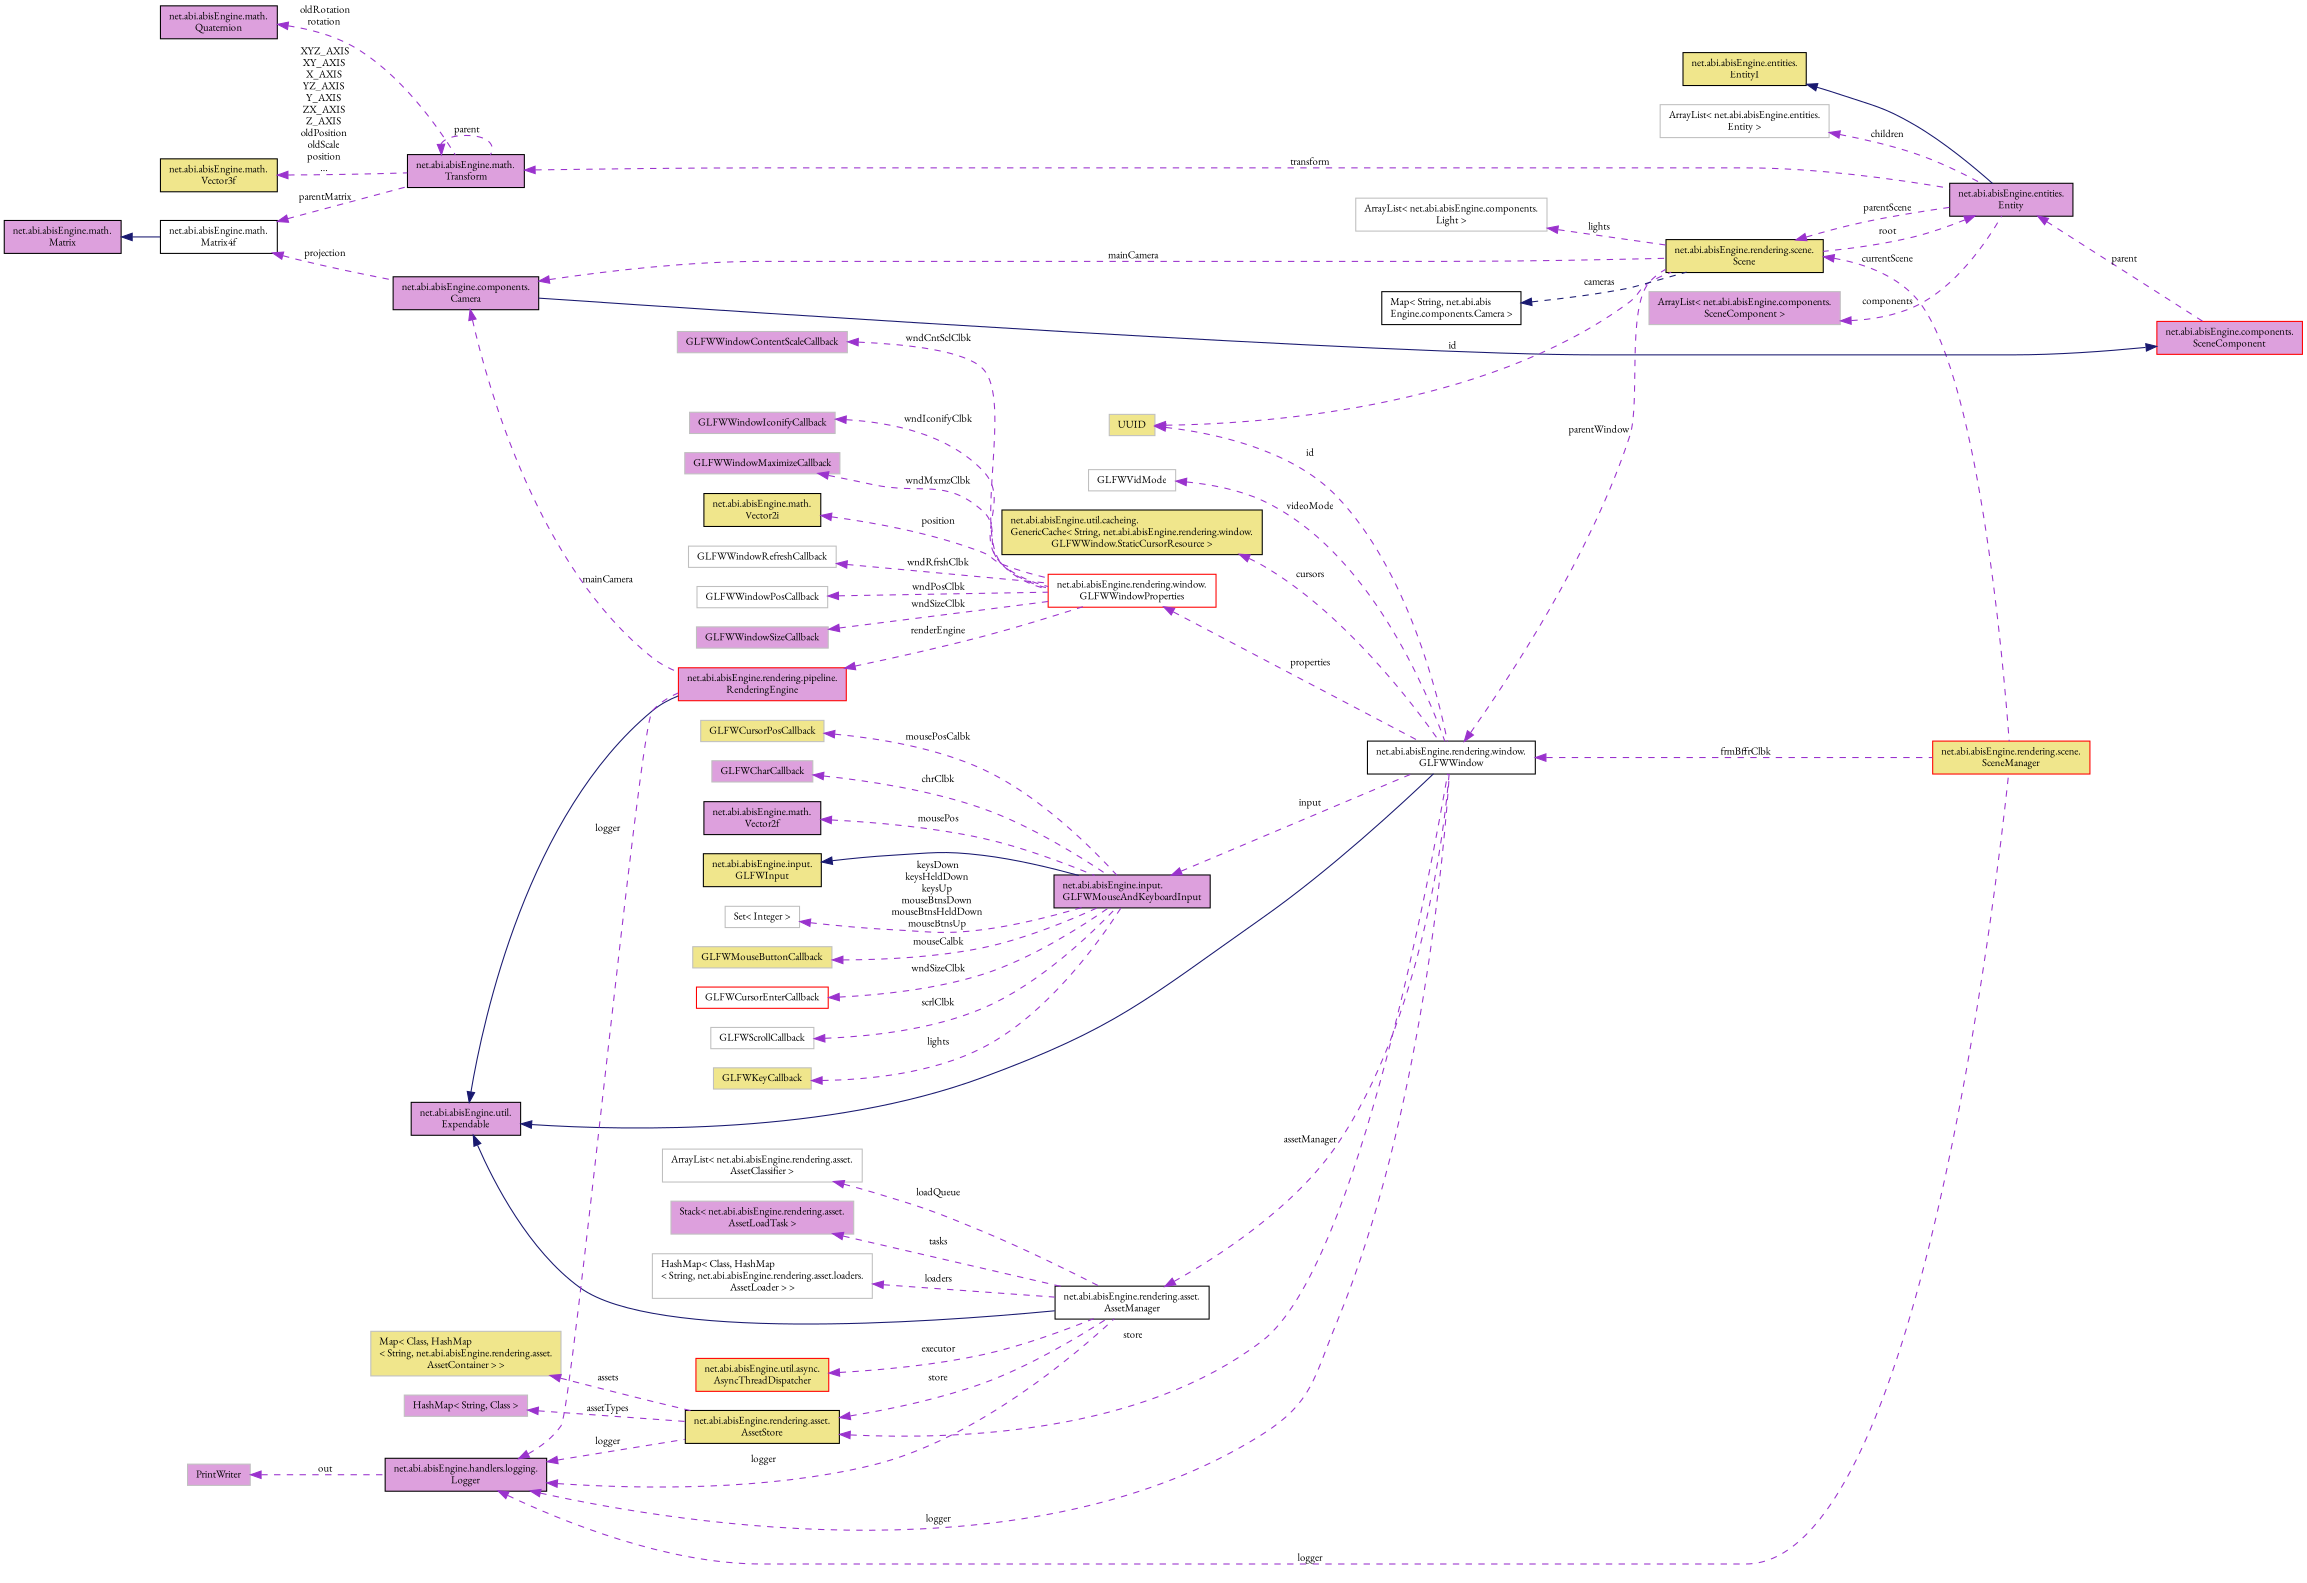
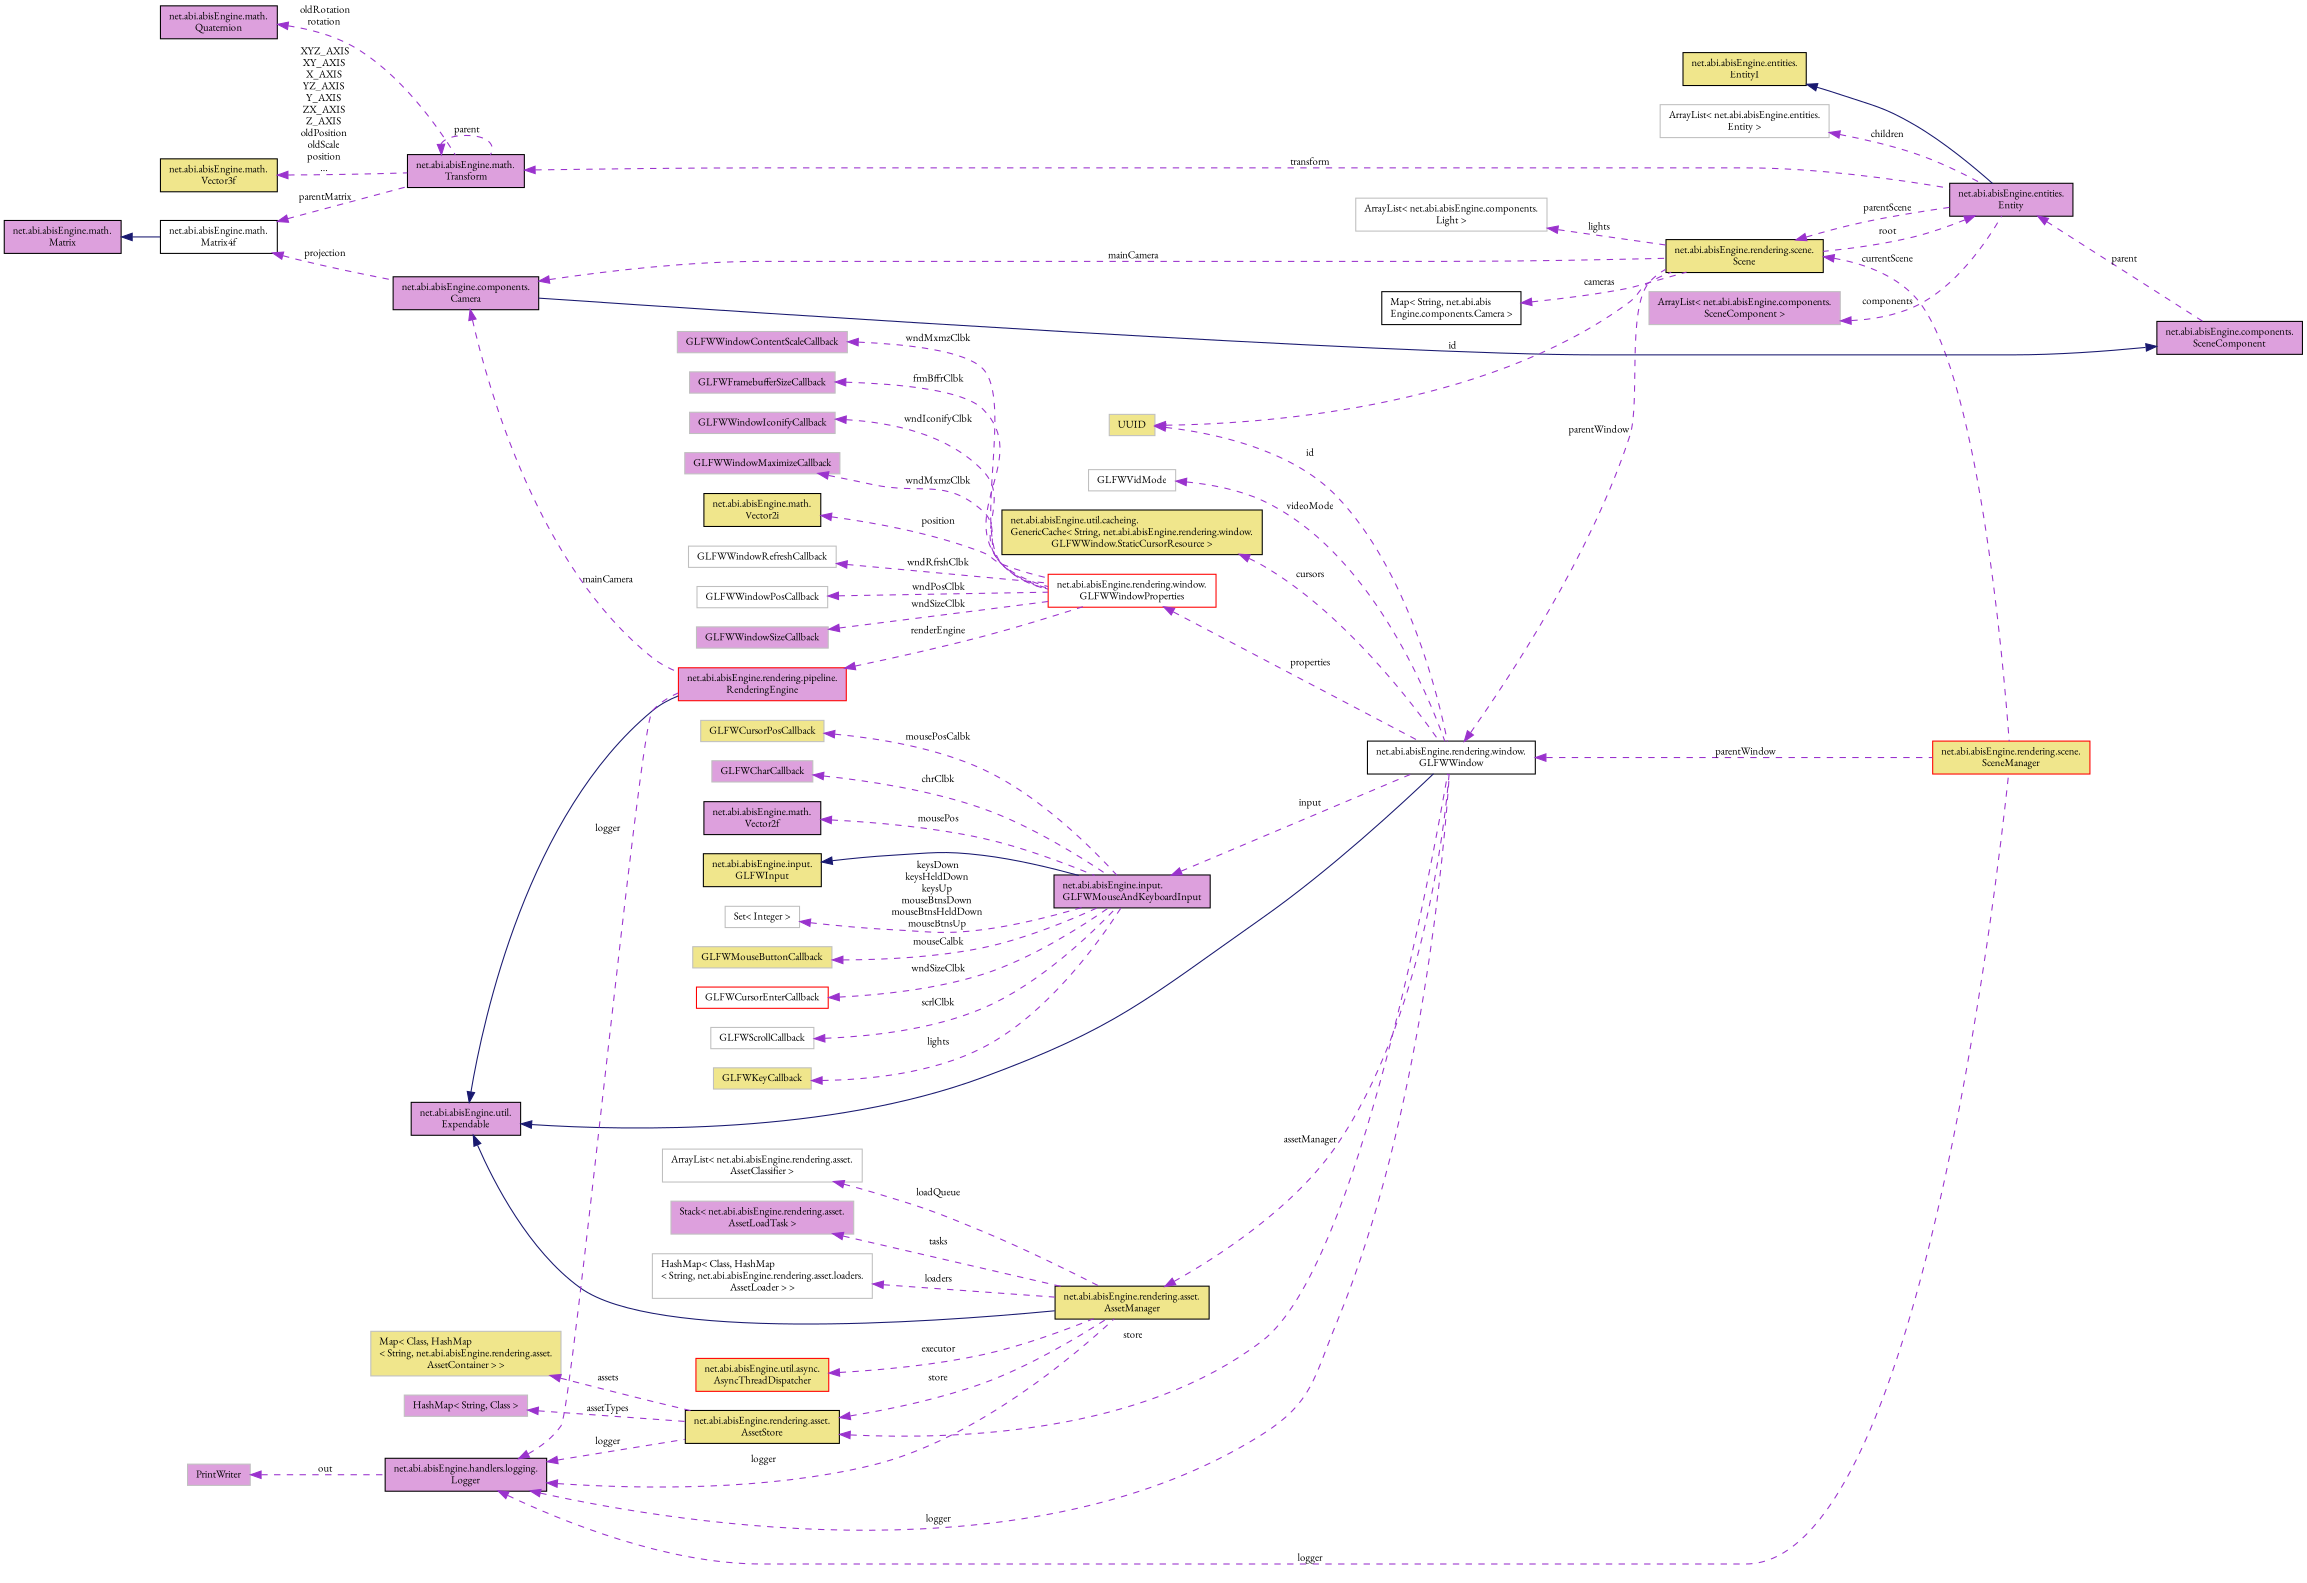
(1610, 292) -> (1610, 292)
(937, 338) -> (937, 338)
(2230, 338) -> (2230, 338)
none -> (762, 382)
(1745, 752) -> (1745, 752)
(1132, 1303) -> (1132, 1303)
